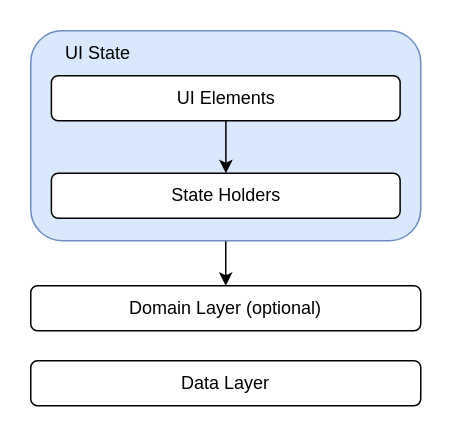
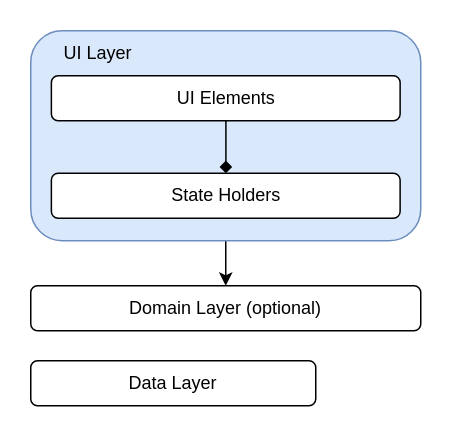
(98, 53) -> (98, 53)
(226, 162) -> (226, 161)
(226, 383) -> (173, 383)
